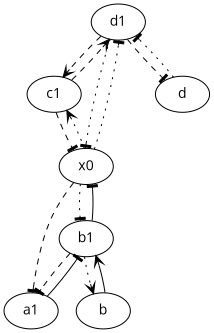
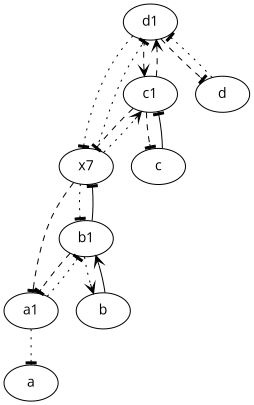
(86, 166) -> (86, 166)
none -> (158, 166)
(62, 279) -> (62, 279)
none -> (31, 383)
